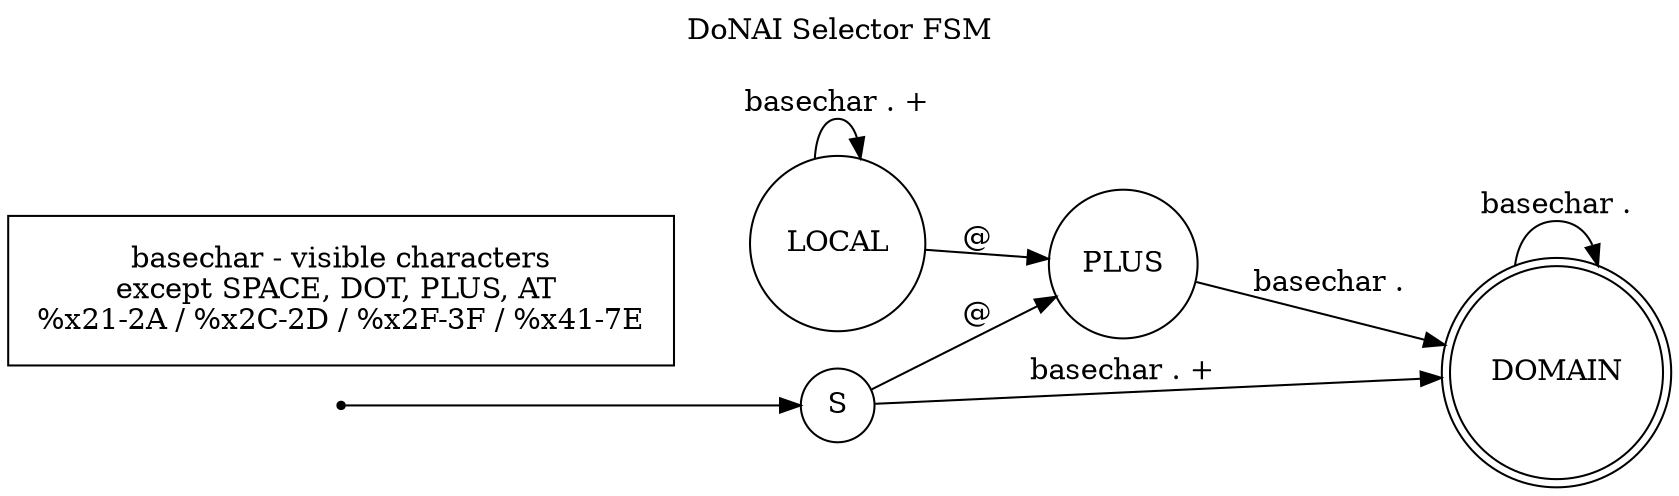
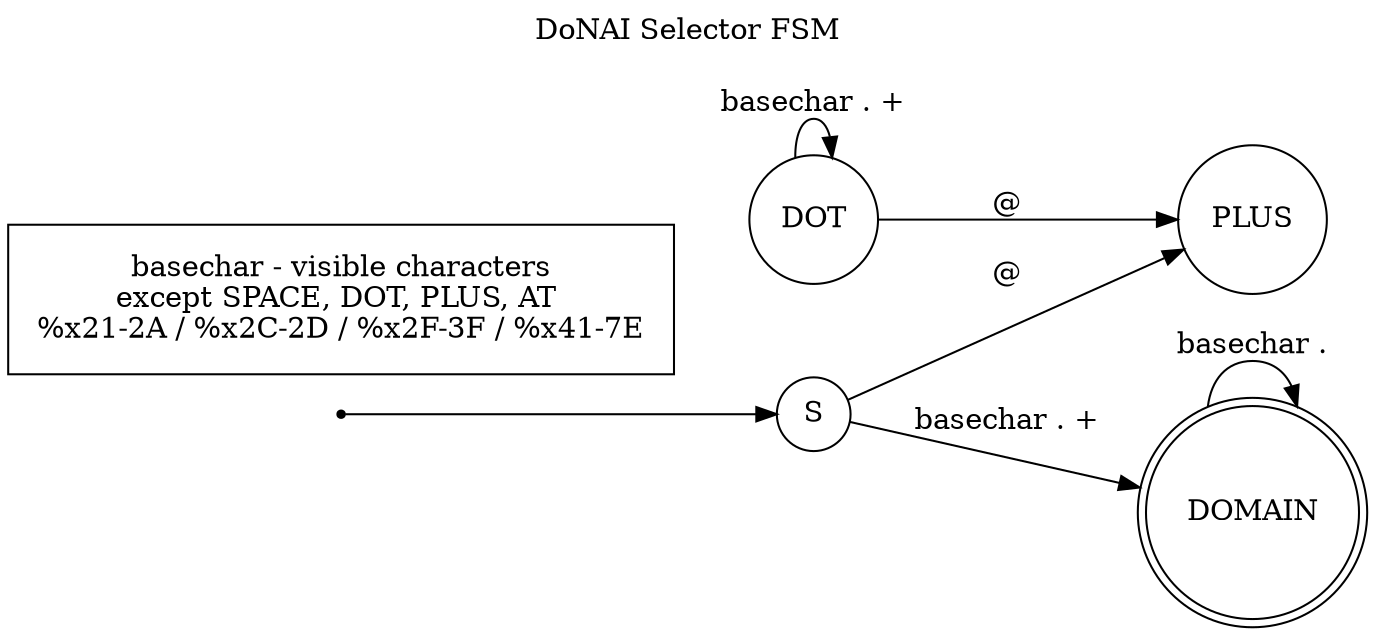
(838, 244) -> (814, 220)
(1310, 311) -> none
